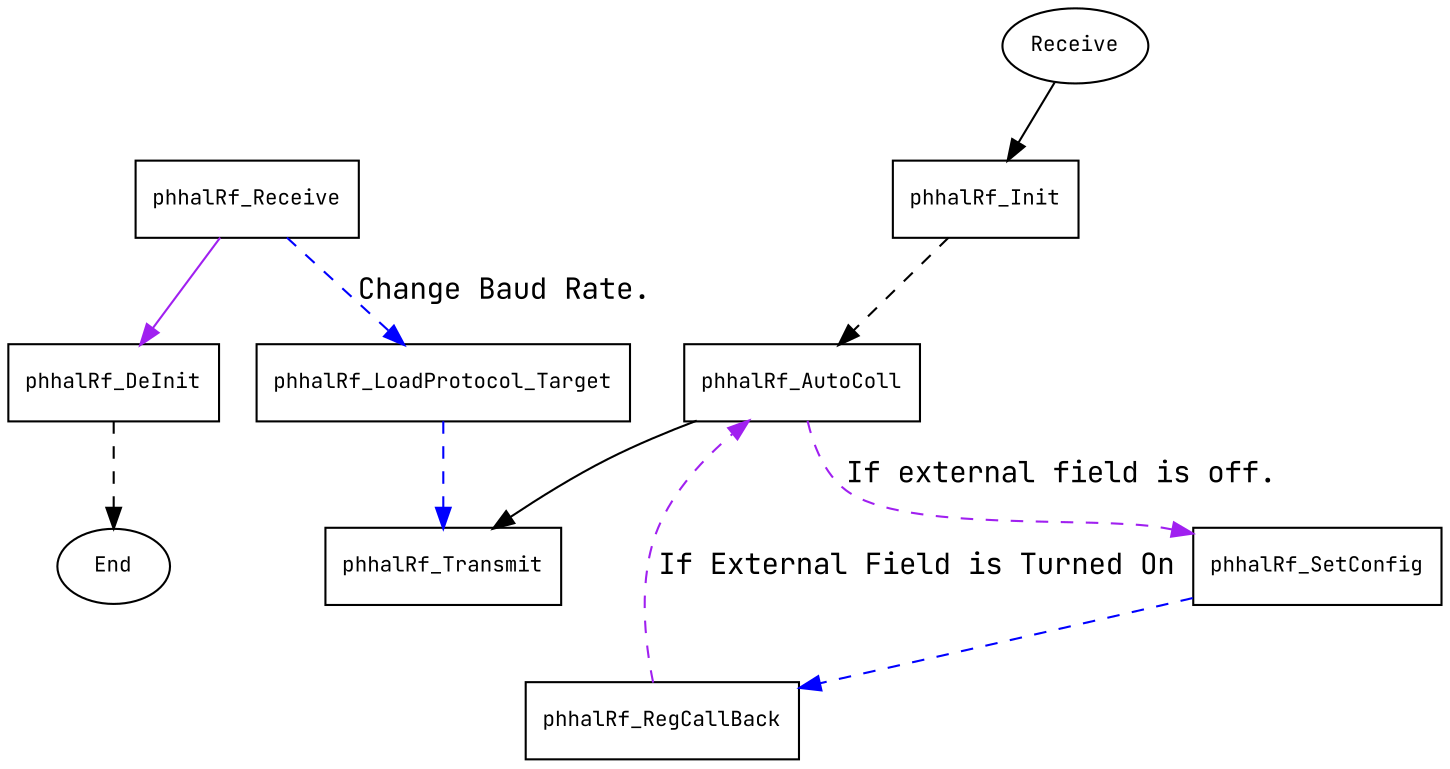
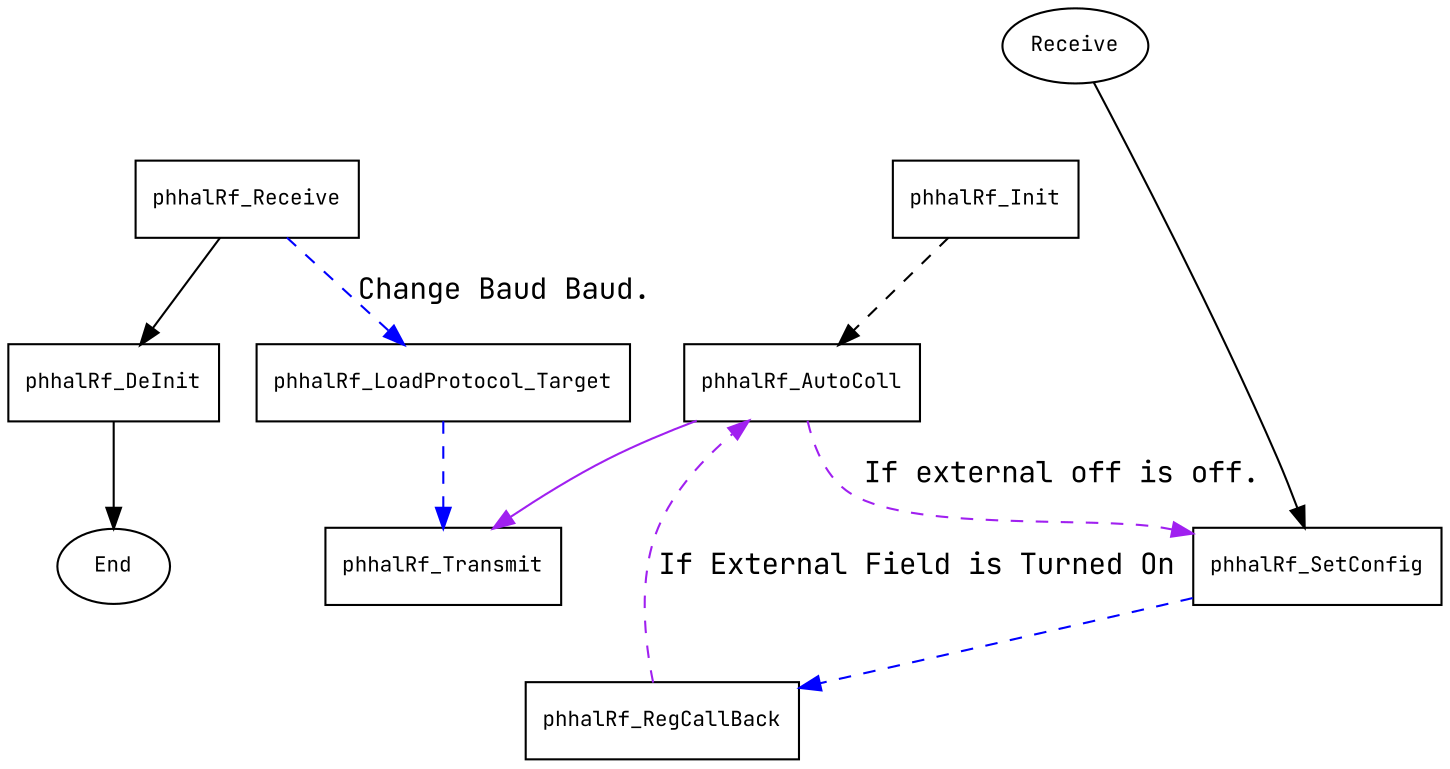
(1037, 112) -> (1201, 293)
(187, 283) -> (187, 283)
(505, 291) -> (505, 291)
(600, 463) -> (600, 463)
(114, 464) -> (114, 464)
(1062, 475) -> (1062, 475)
